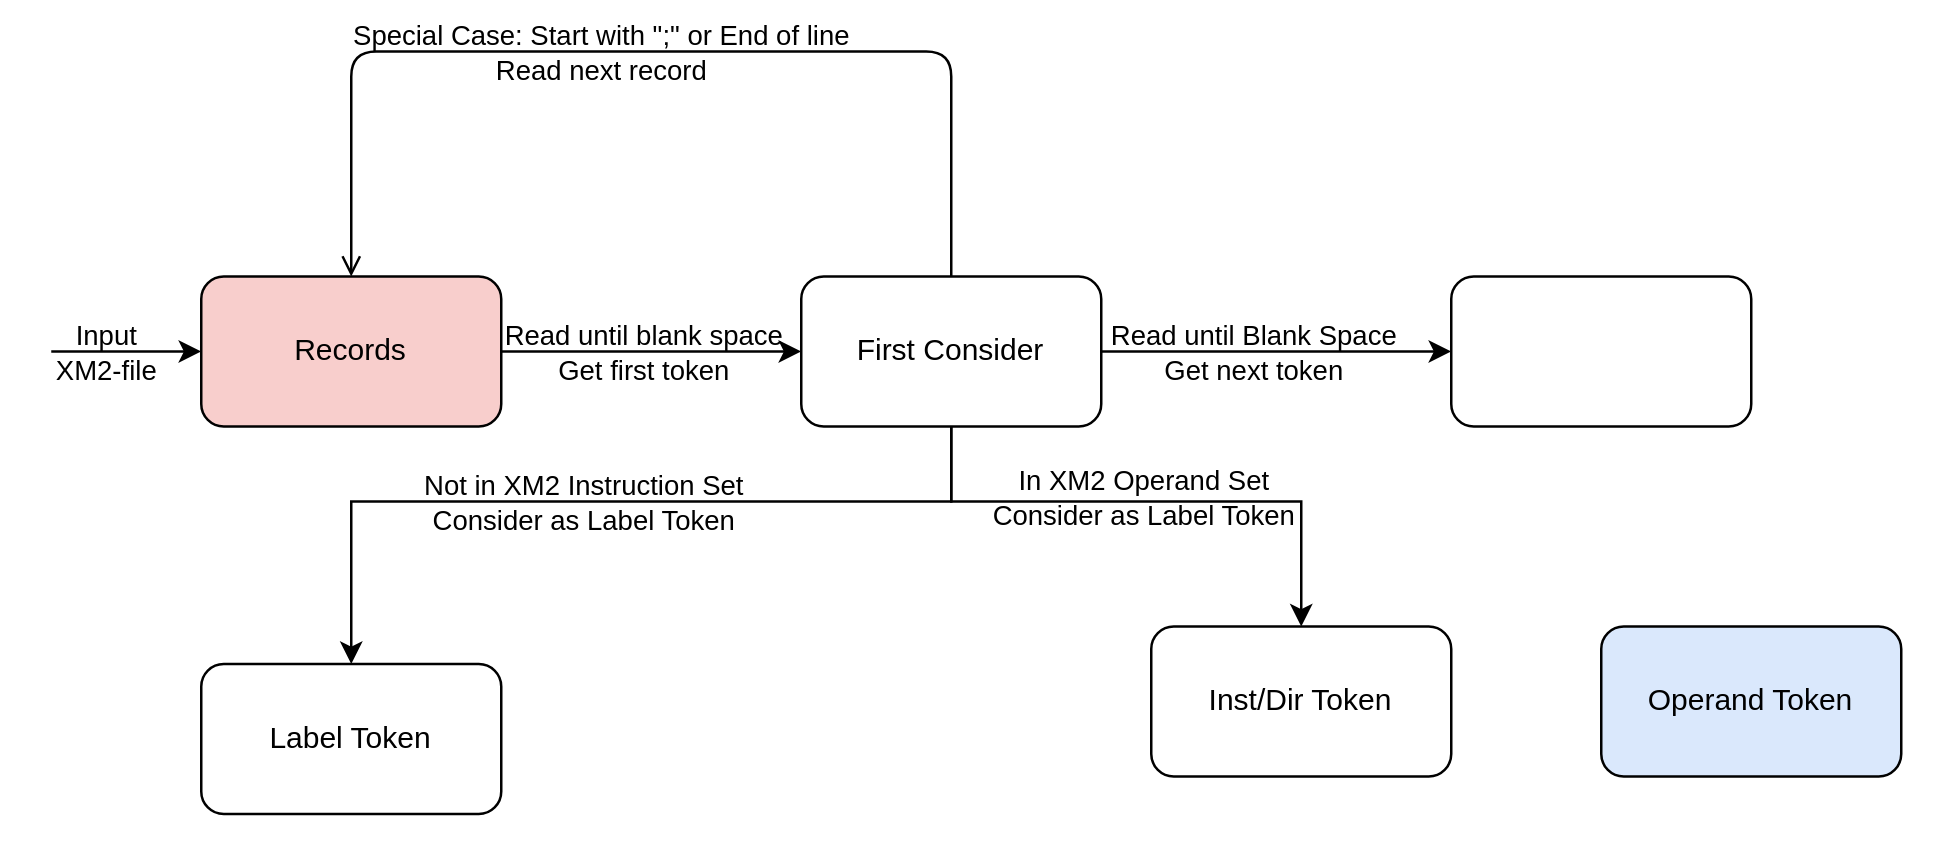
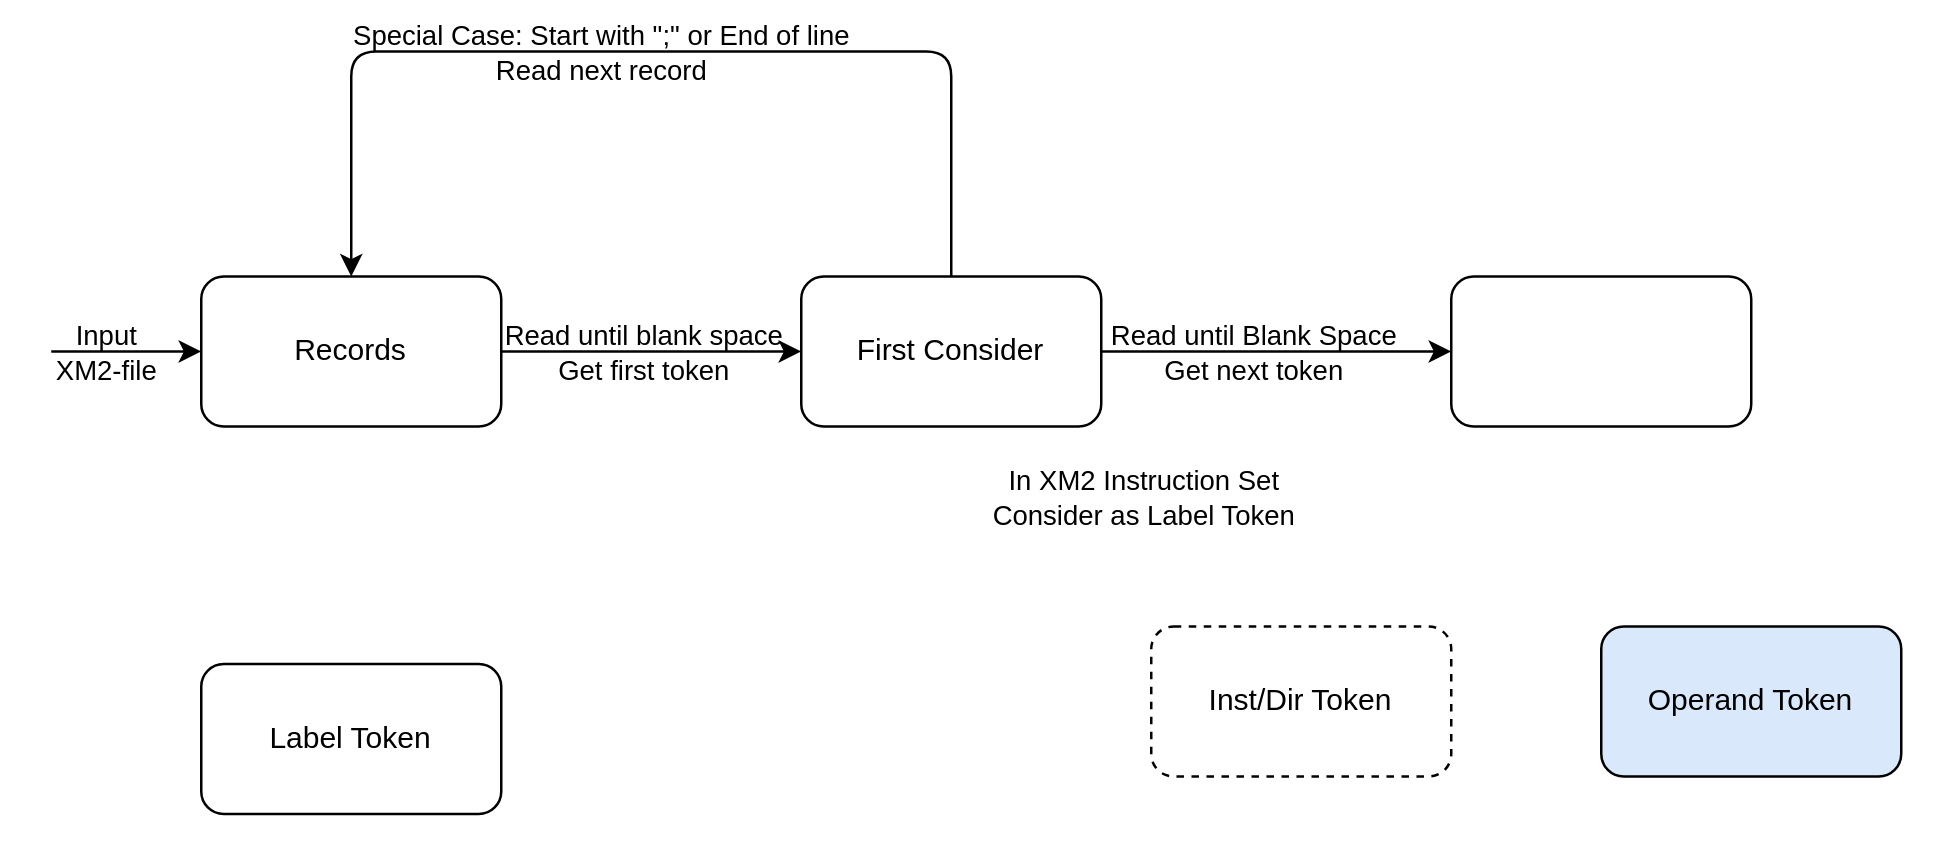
(351, 262) -> (351, 258)
(351, 351) -> (351, 351)
(1145, 499) -> (1145, 499)
(576, 501) -> none
(1183, 501) -> none
(1301, 701) -> (1301, 701)
